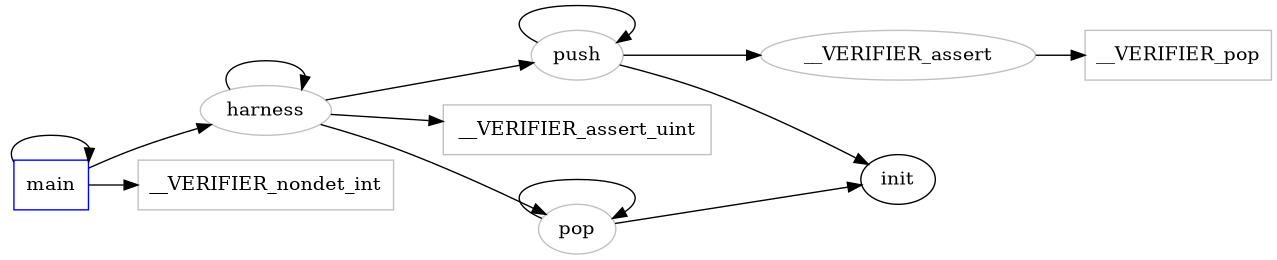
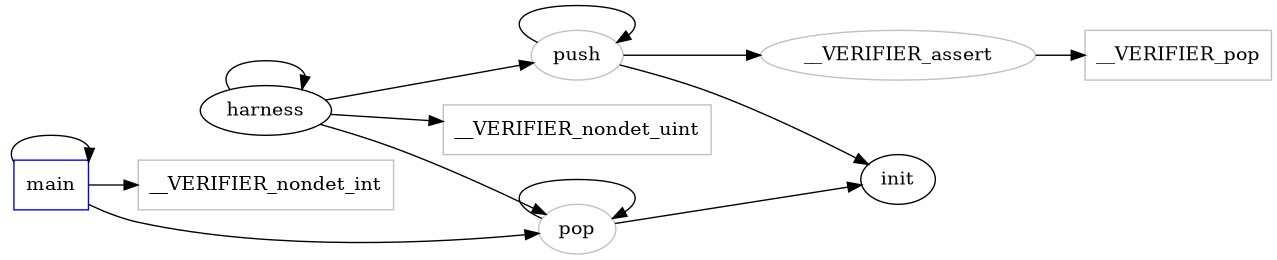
(266, 110) -> (266, 110)
(577, 130) -> (577, 130)
(142, 146) -> (305, 241)
